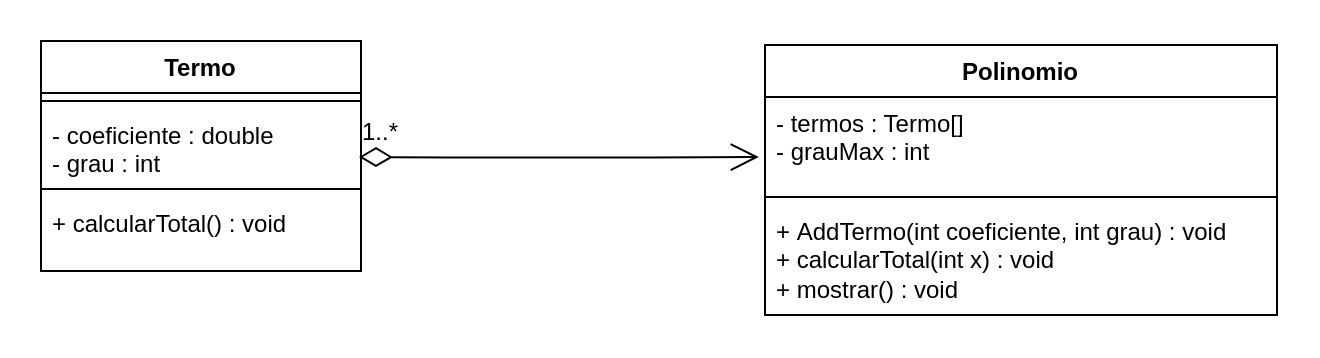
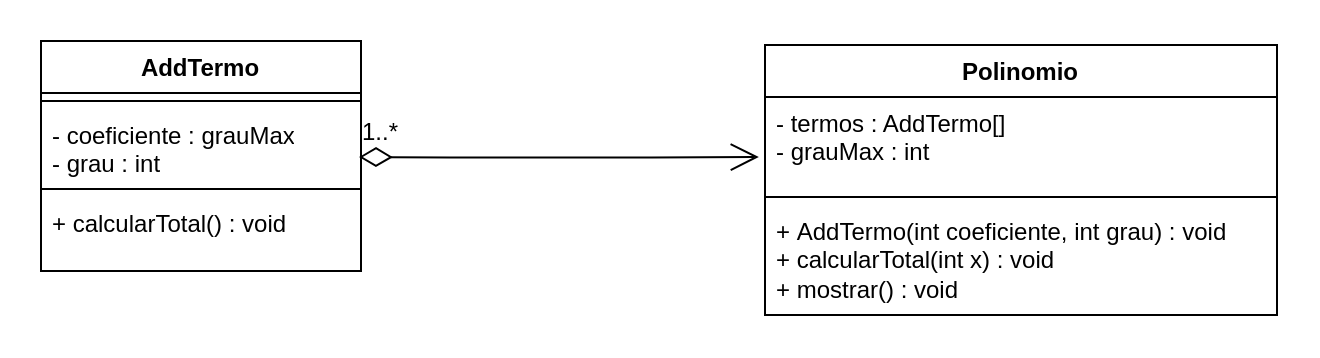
(201, 69) -> (201, 69)
(885, 140) -> (906, 140)
(179, 152) -> (189, 152)
